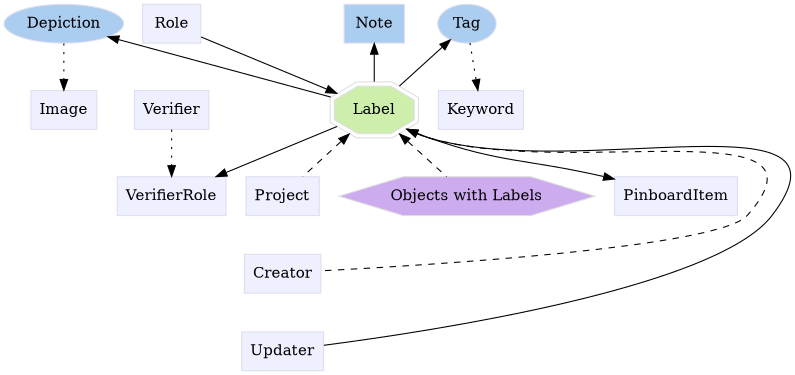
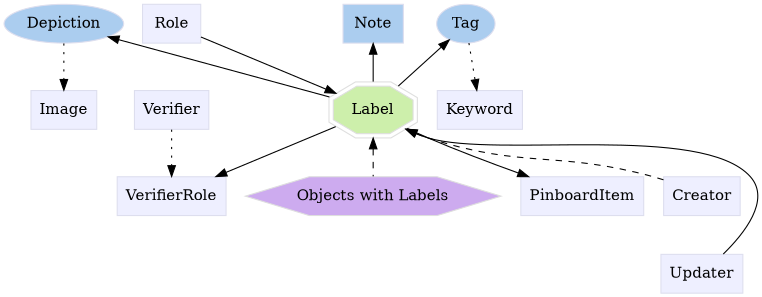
(283, 196) -> none
